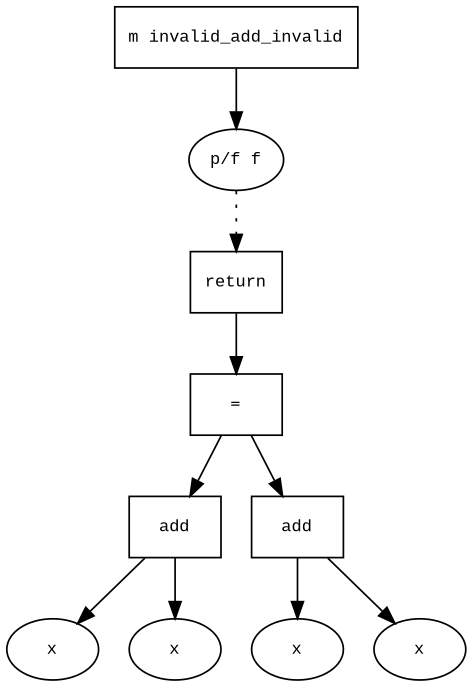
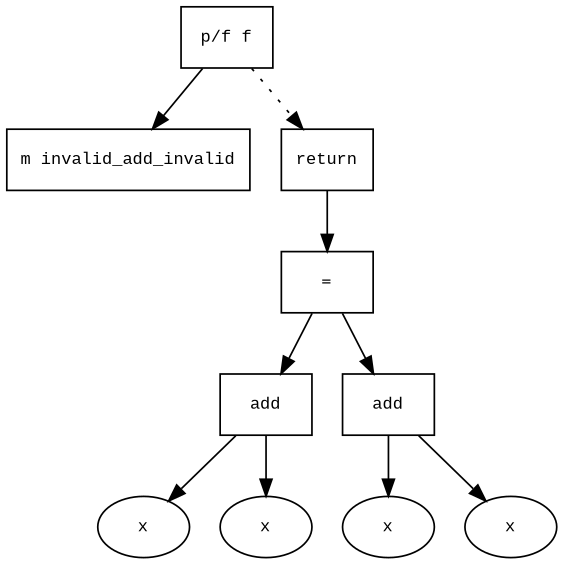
(236, 90) -> (183, 92)
(236, 160) -> (227, 37)
